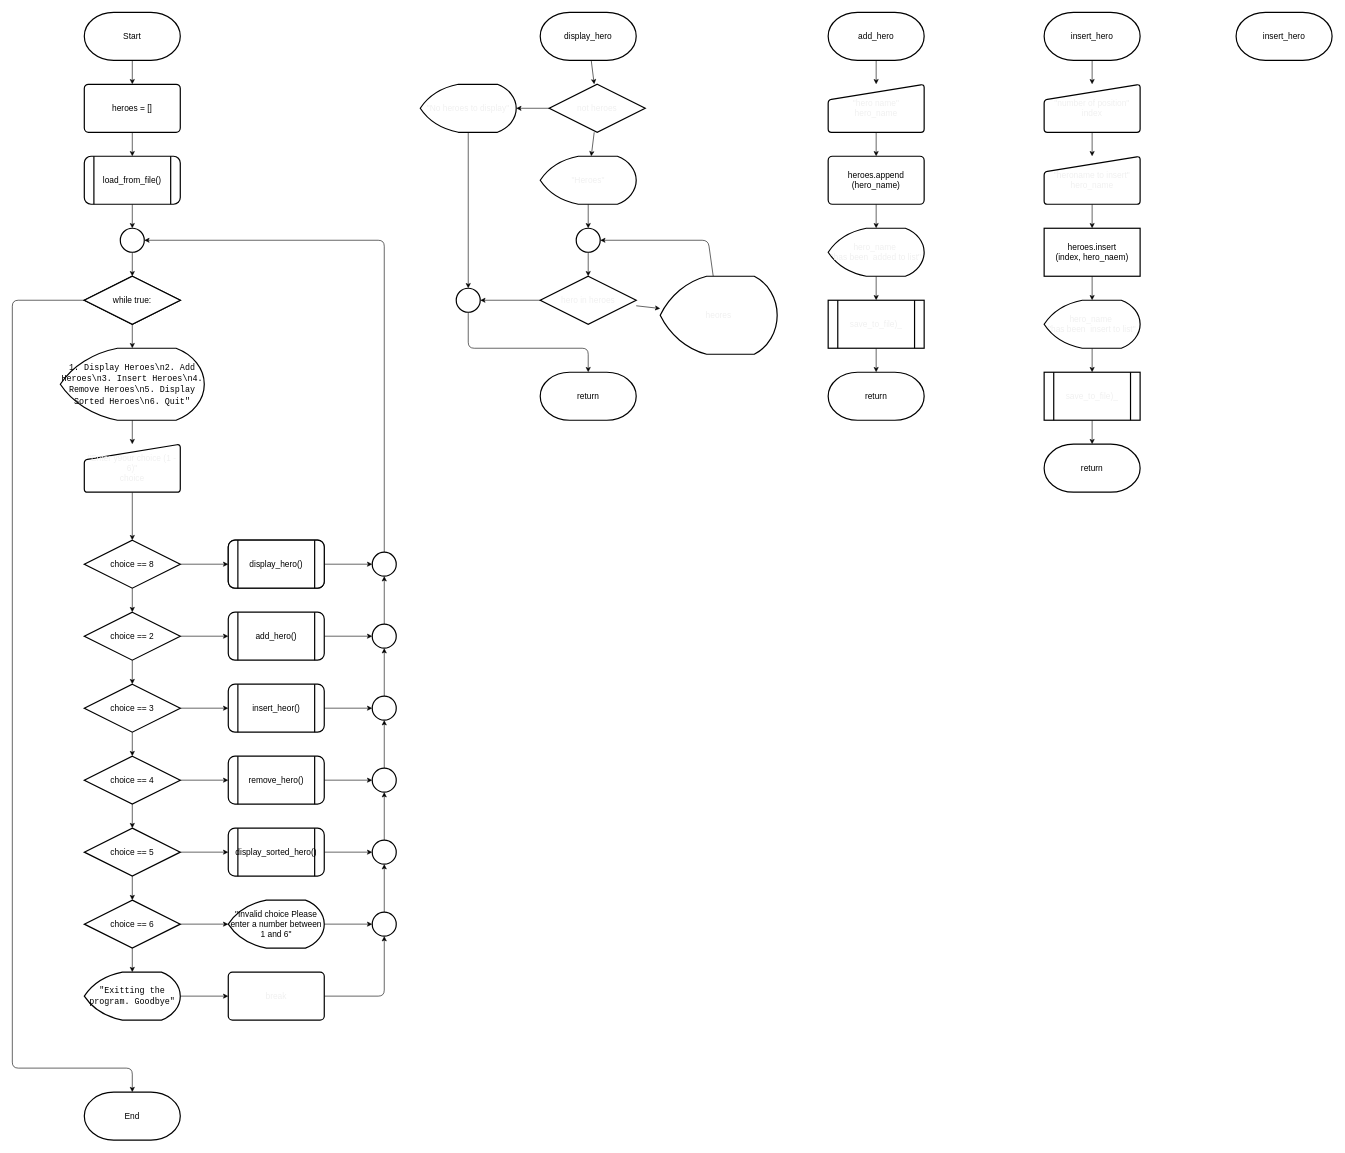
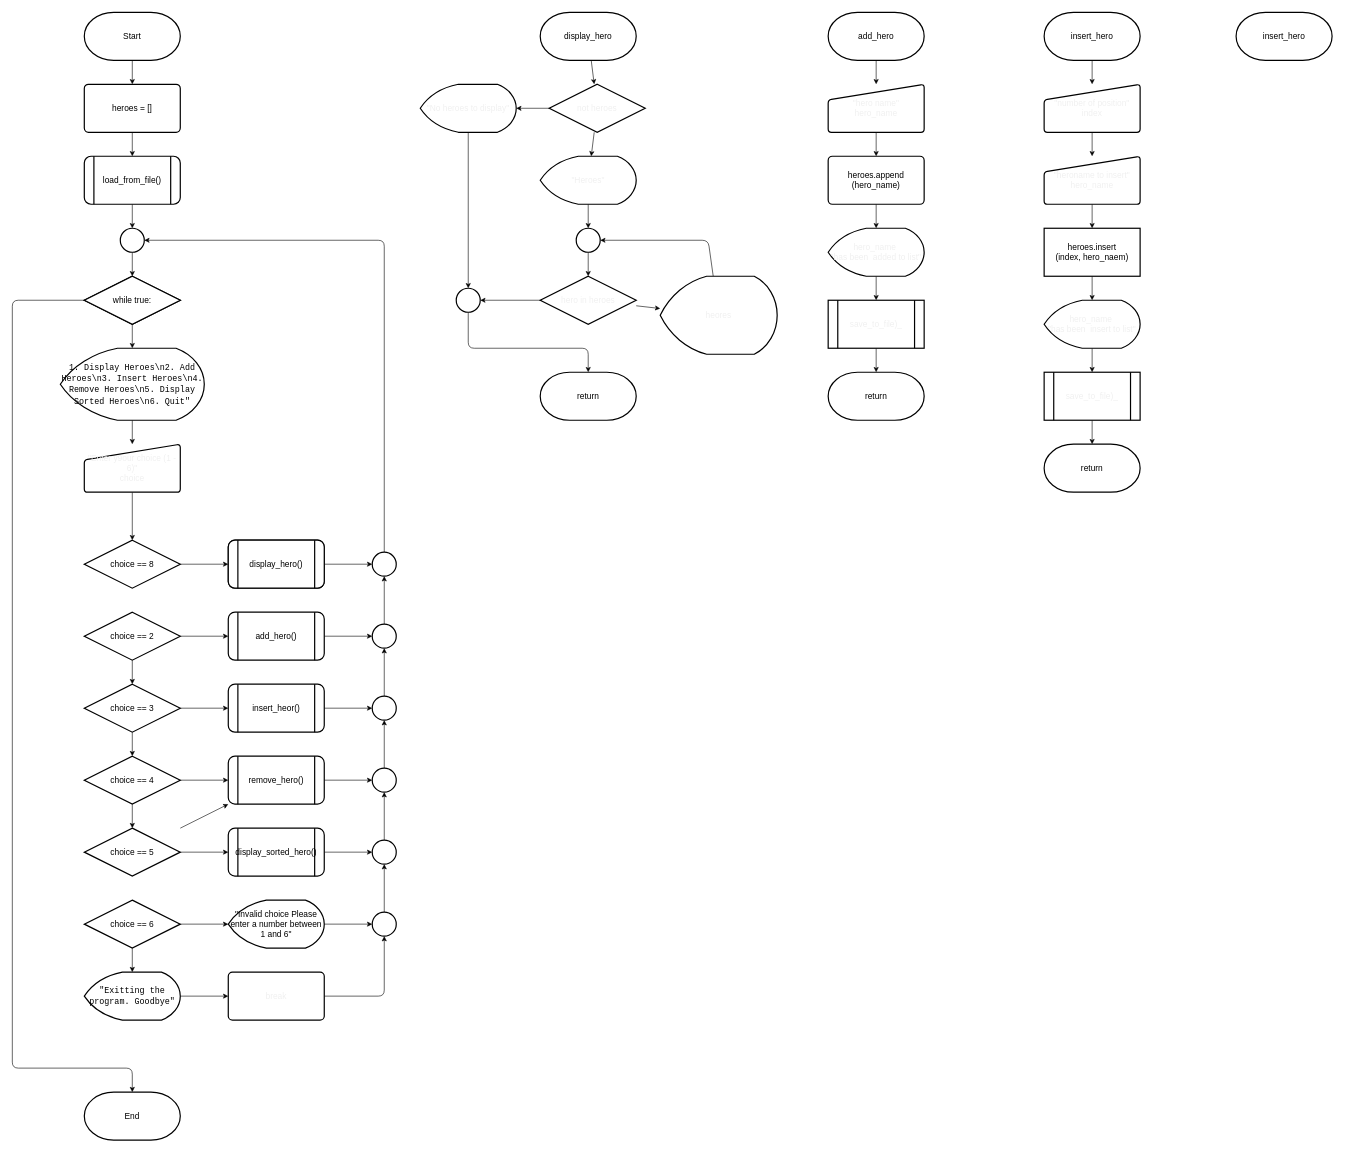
(132, 606) -> none
(132, 894) -> (202, 817)
